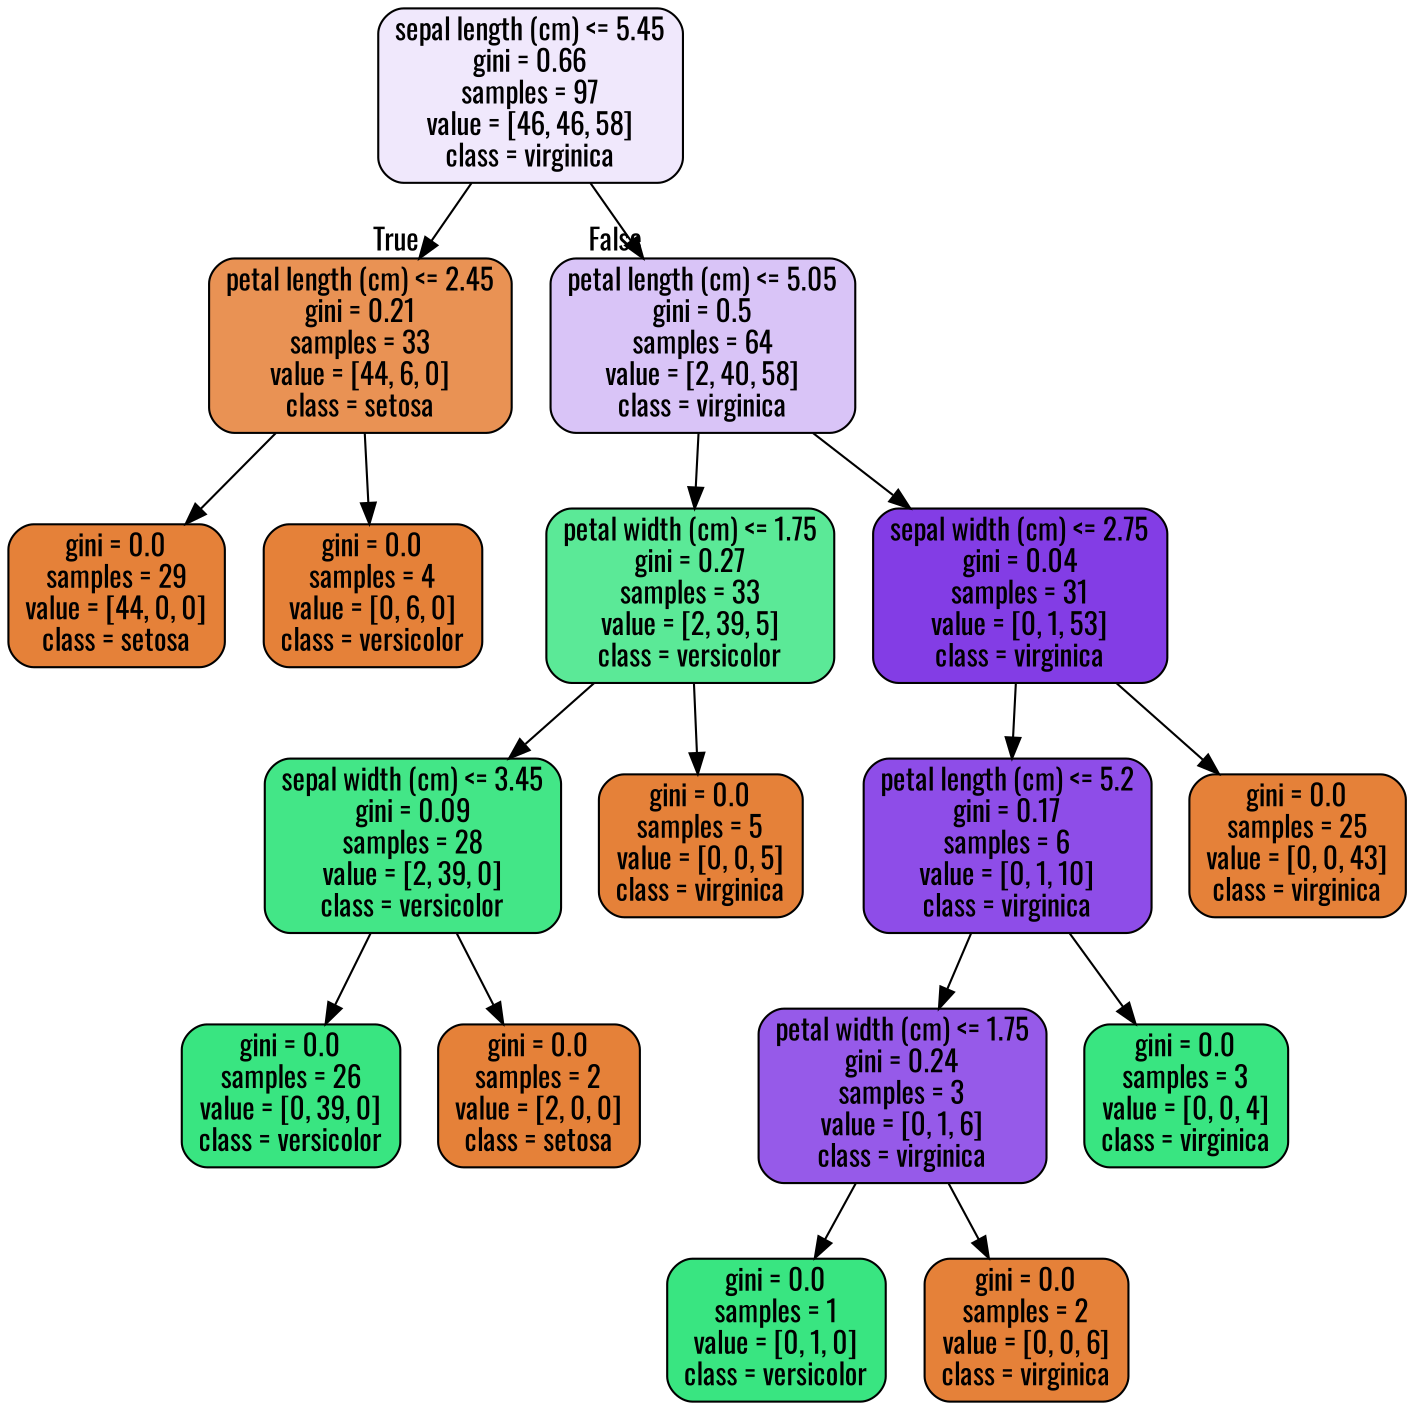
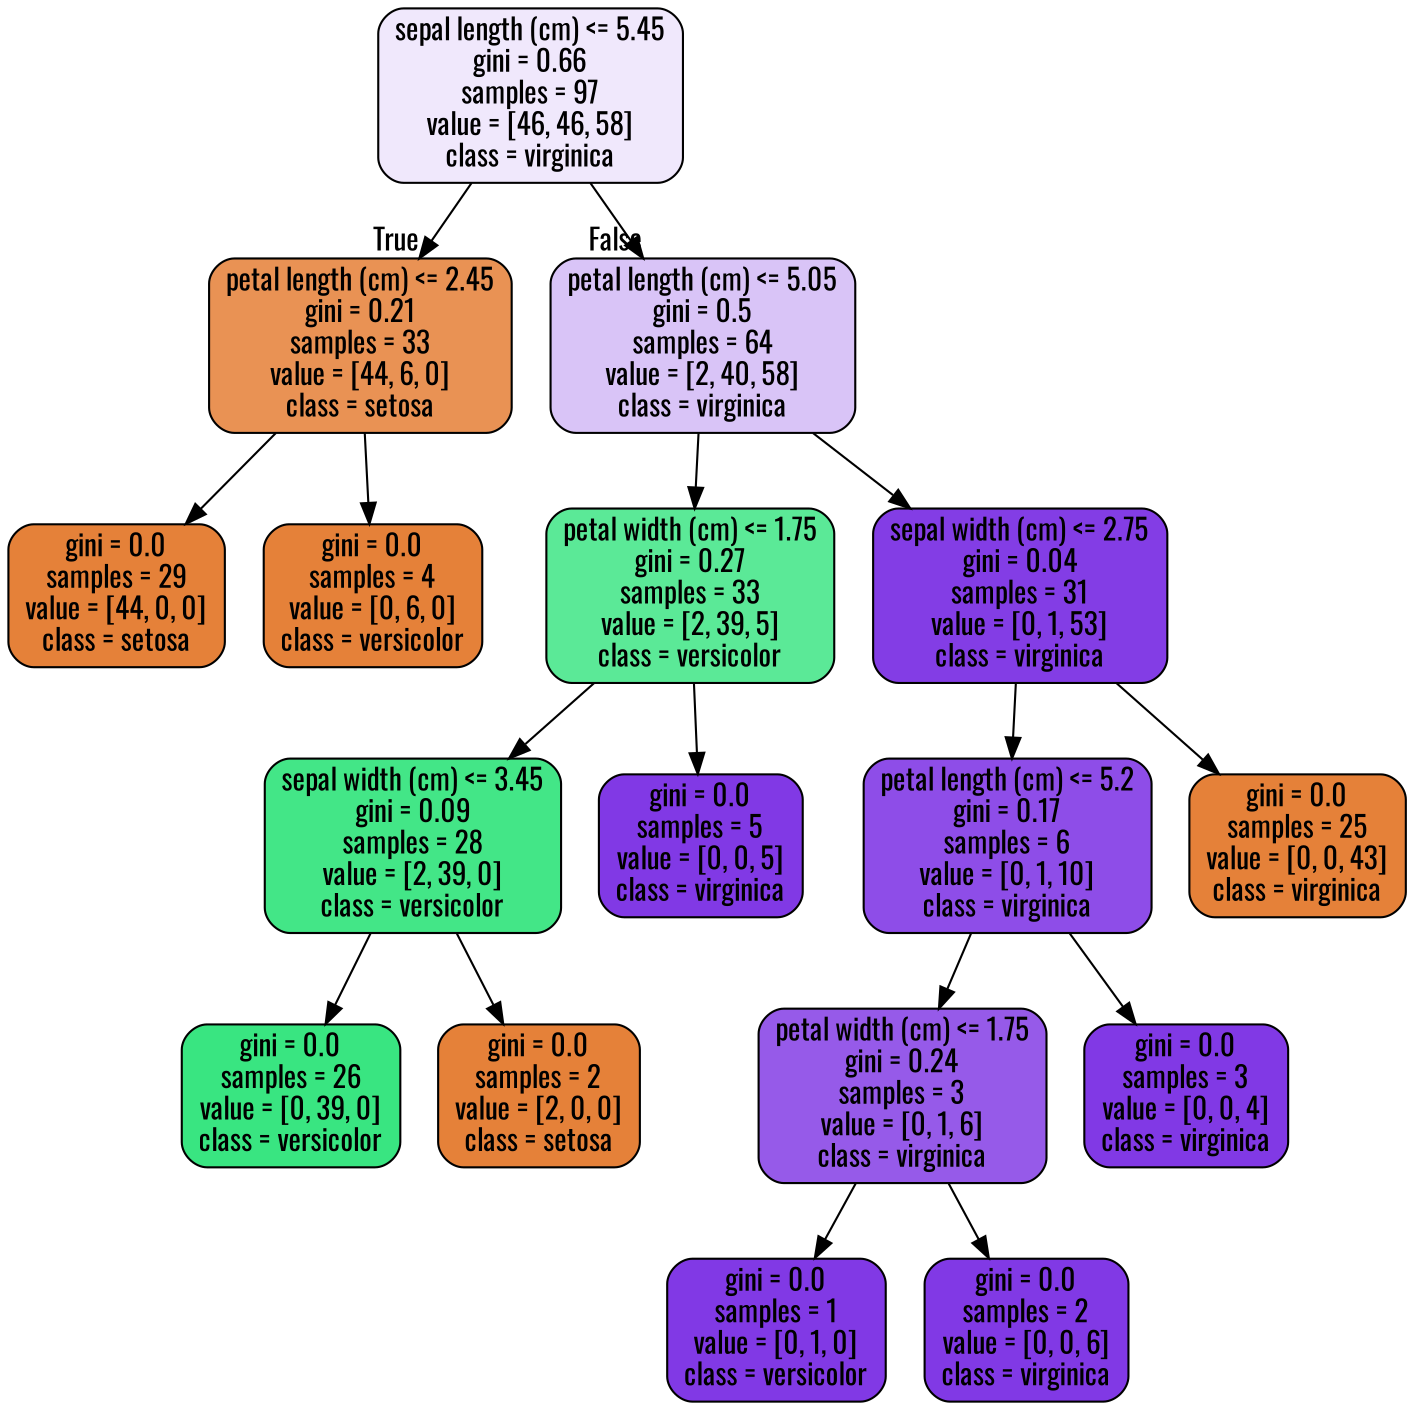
(701, 846) -> (701, 846)
(1186, 1096) -> (1186, 1096)
(776, 1330) -> (776, 1330)
(1027, 1330) -> (1027, 1330)
